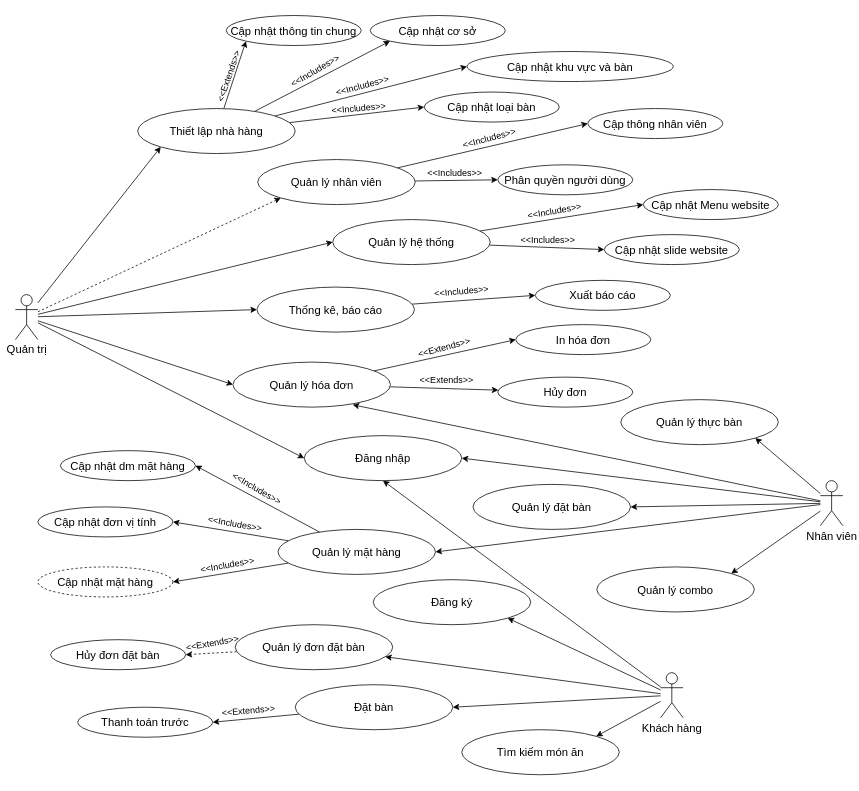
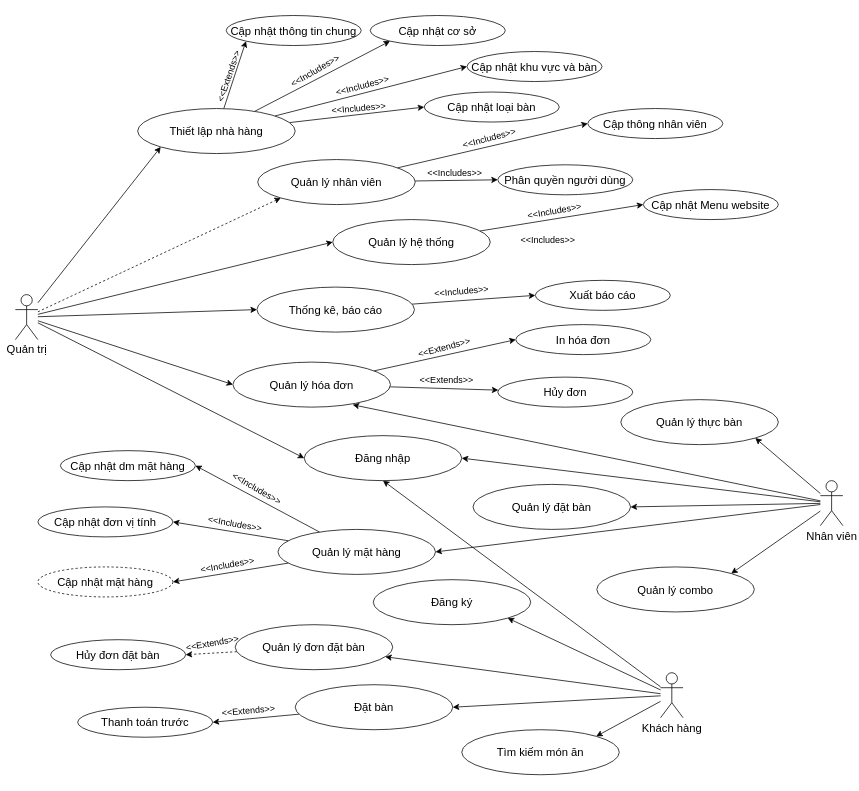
(570, 66) -> (534, 66)
(544, 247) -> none
(672, 249) -> none
